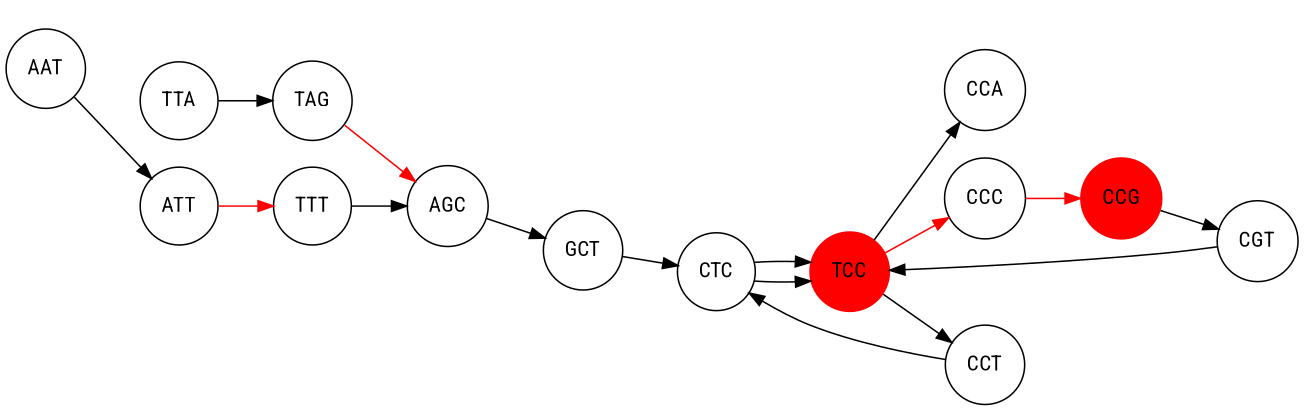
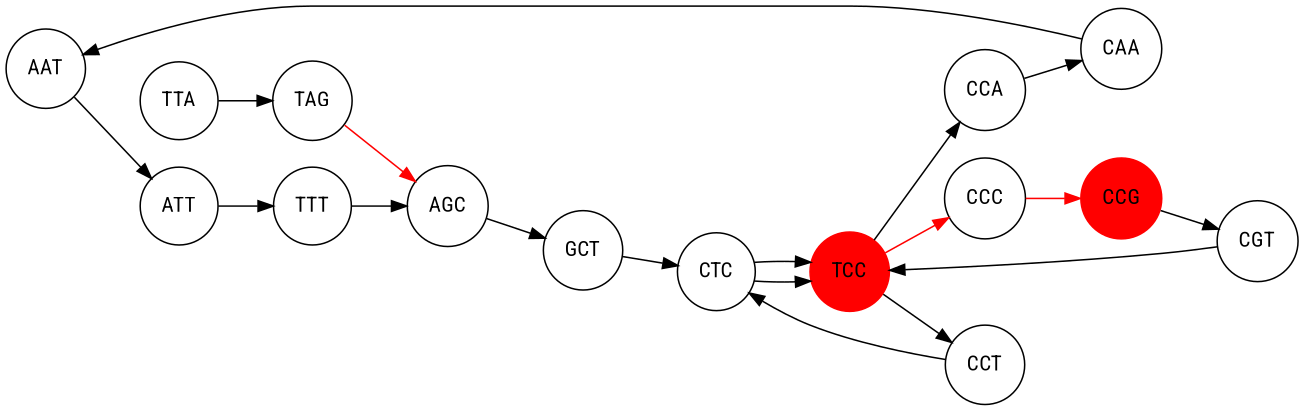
none -> (1121, 49)
(238, 206) -> (238, 206)
